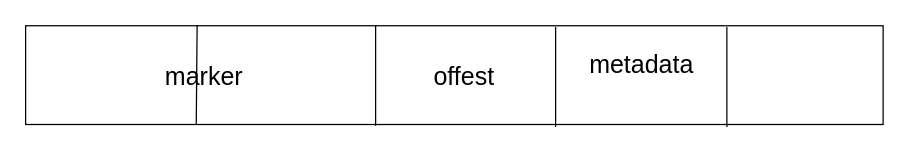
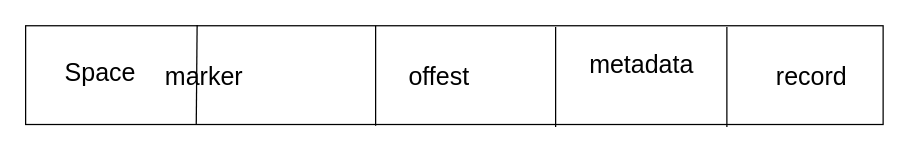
none -> (101, 72)
(464, 75) -> (439, 75)
none -> (812, 75)
